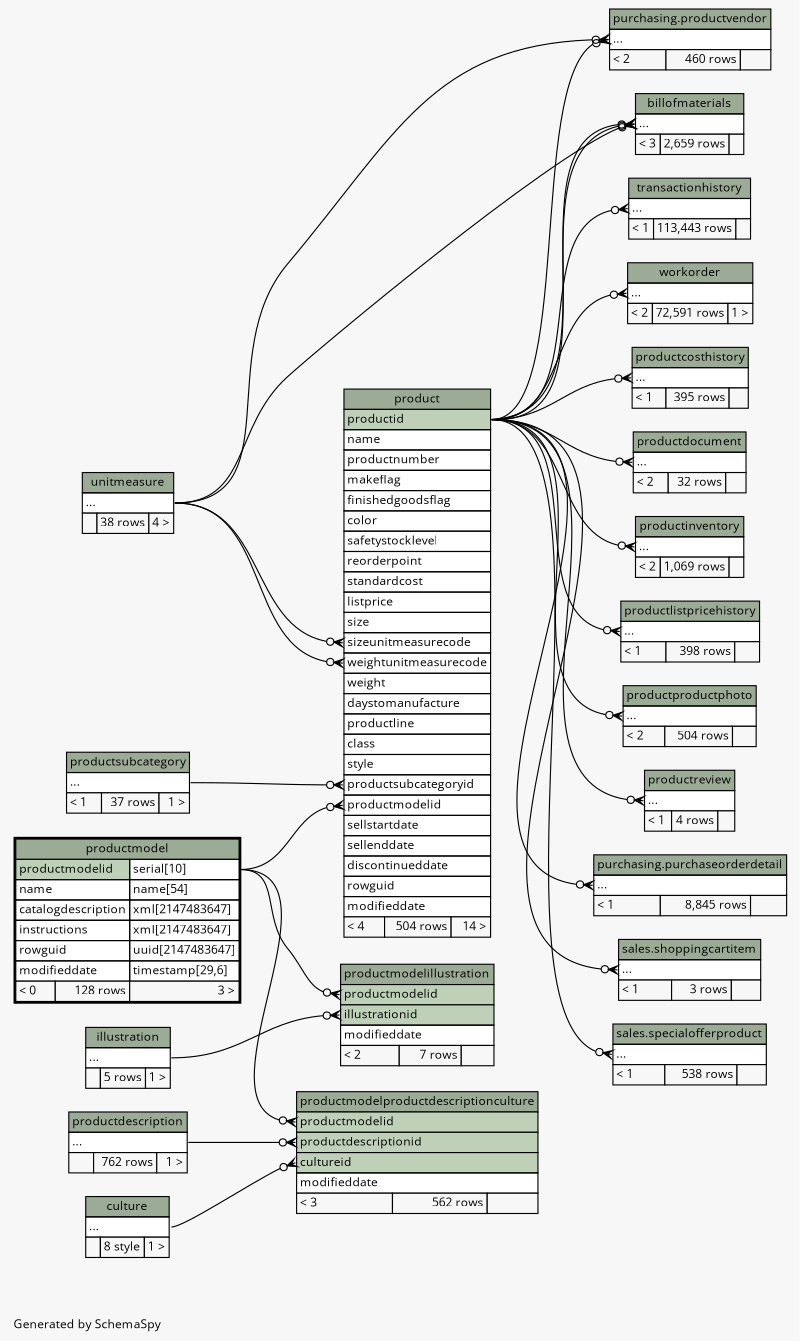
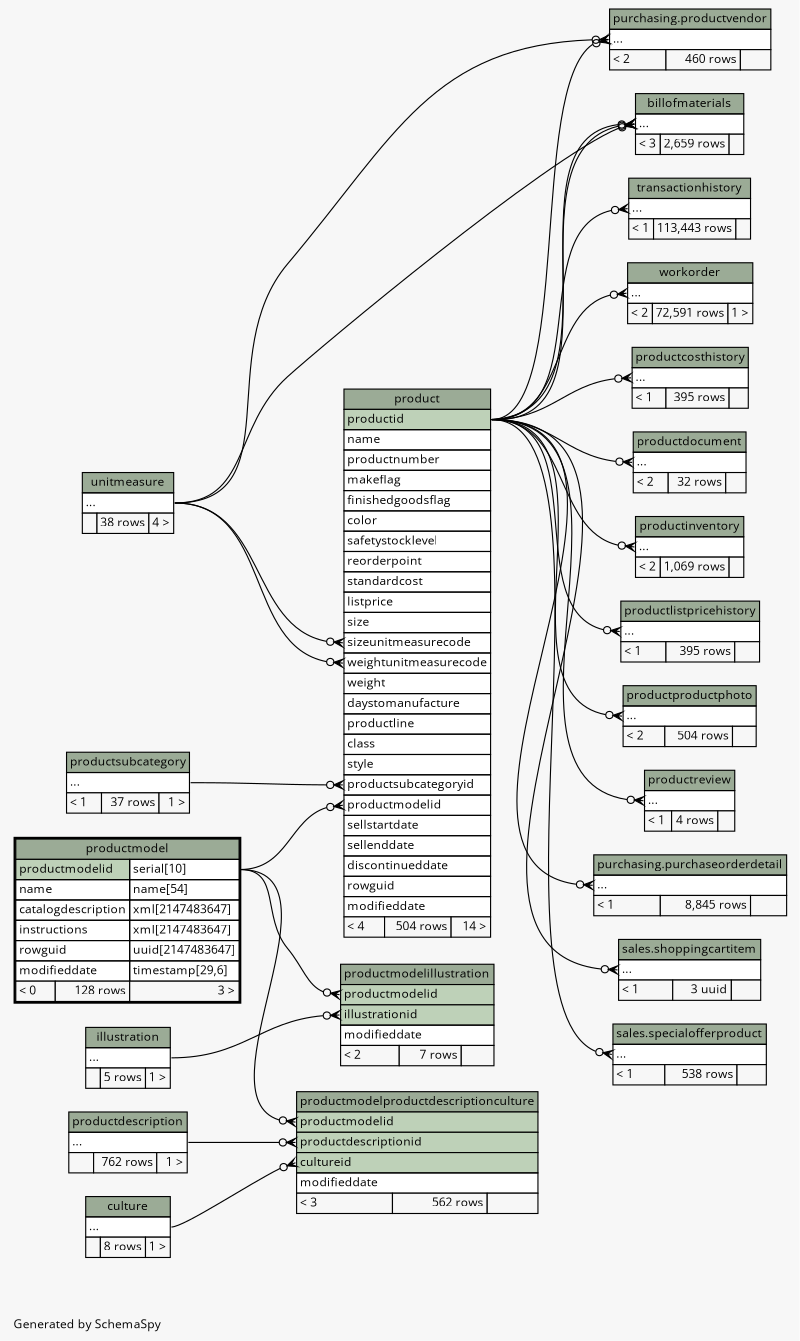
(705, 651) -> (705, 651)
(709, 990) -> (709, 990)
(122, 1247) -> (123, 1247)
